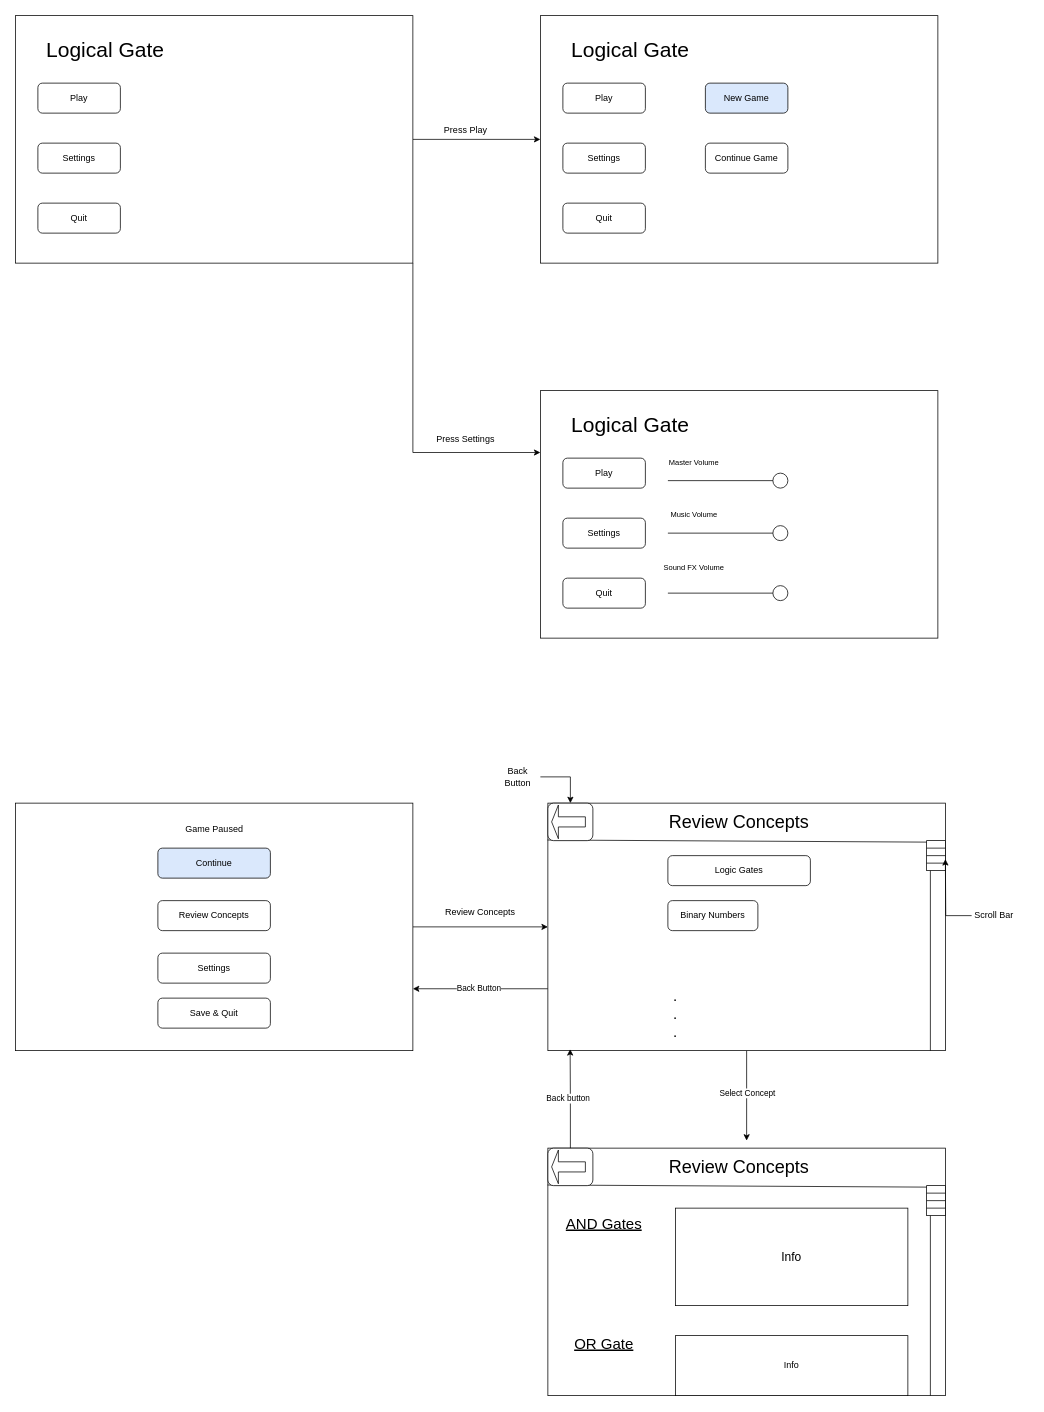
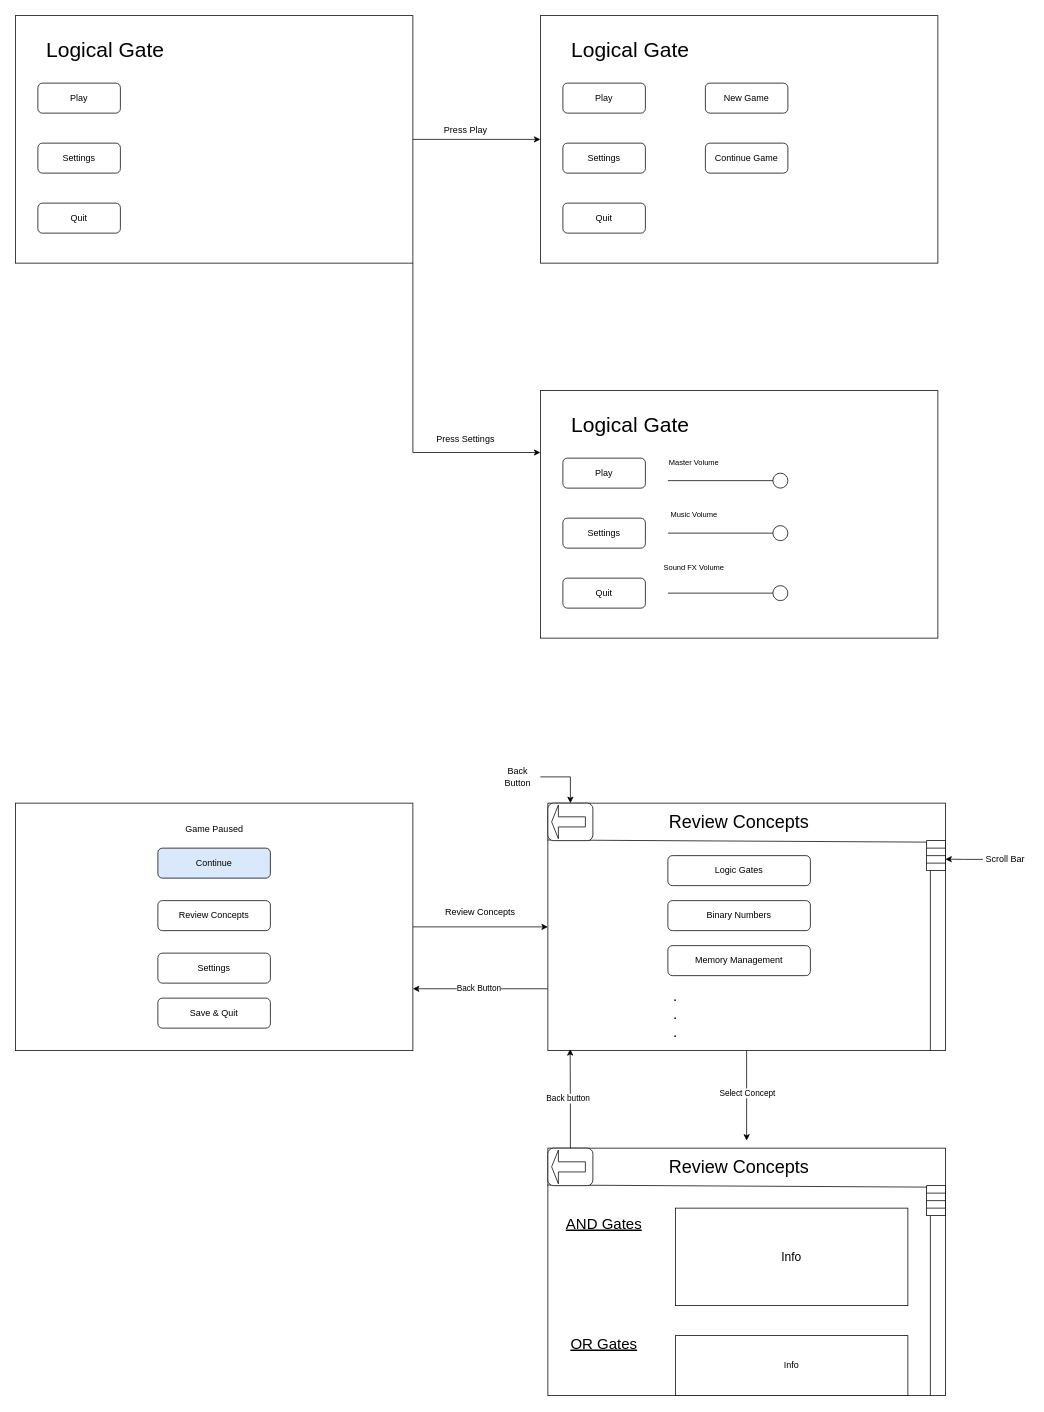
(747, 98) -> (747, 98)
(713, 915) -> (739, 915)
(994, 915) -> (1005, 859)
none -> (739, 960)
(604, 1343) -> (604, 1343)
